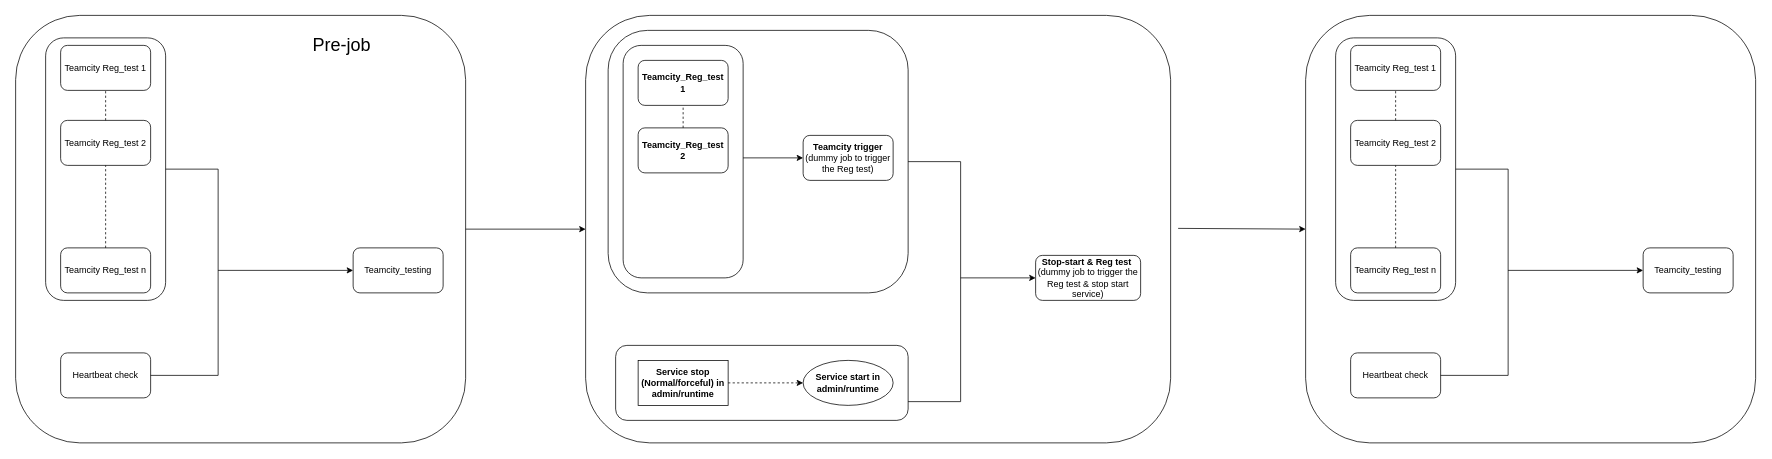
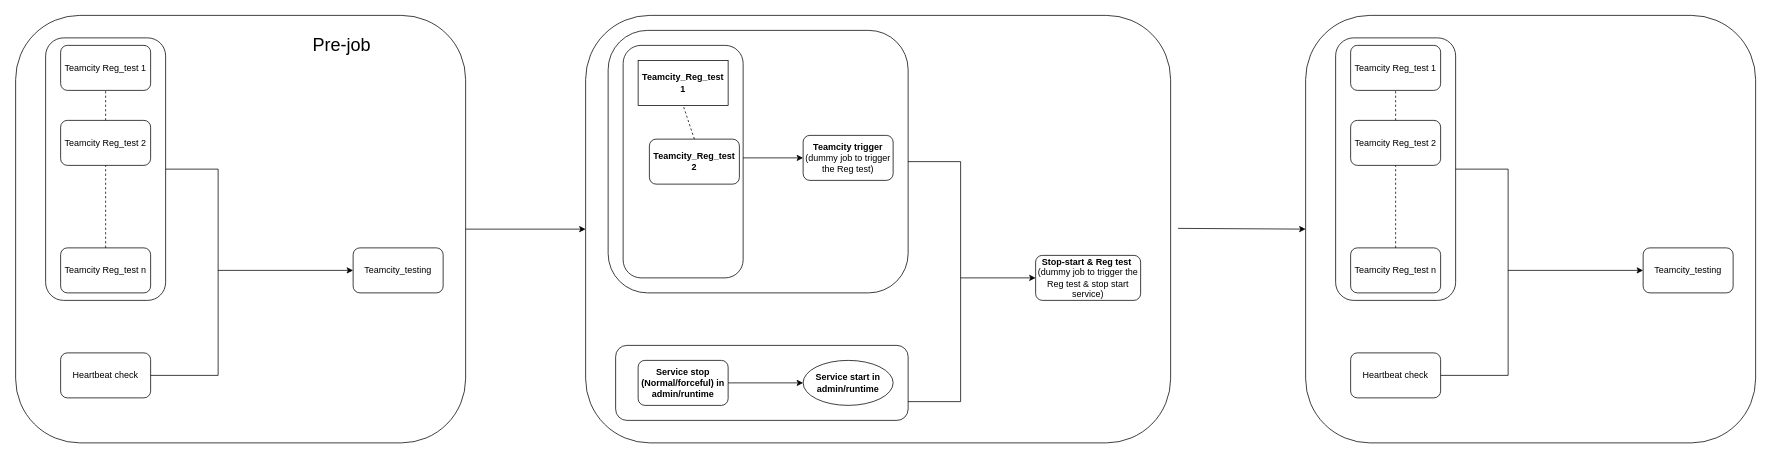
(683, 83) -> (683, 83)
(683, 150) -> (694, 162)
(683, 383) -> (683, 383)
(762, 383) -> (762, 383)
